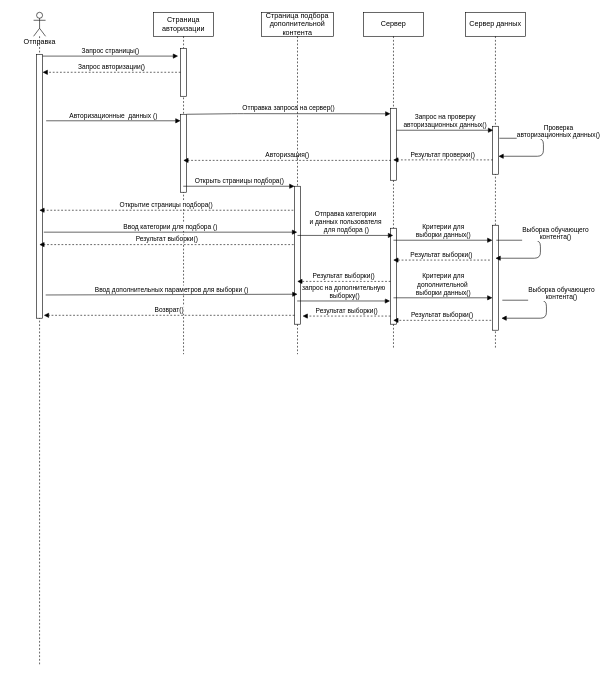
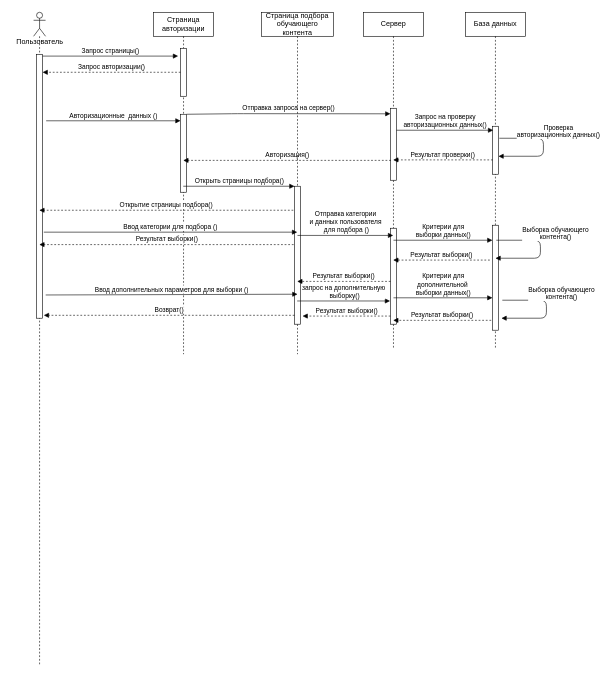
(297, 24) -> (297, 24)
(495, 24) -> (495, 24)
(40, 42) -> (40, 42)
